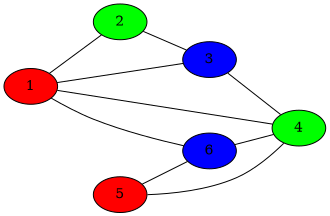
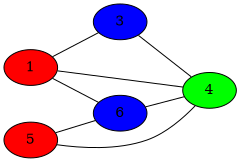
(120, 22) -> none
